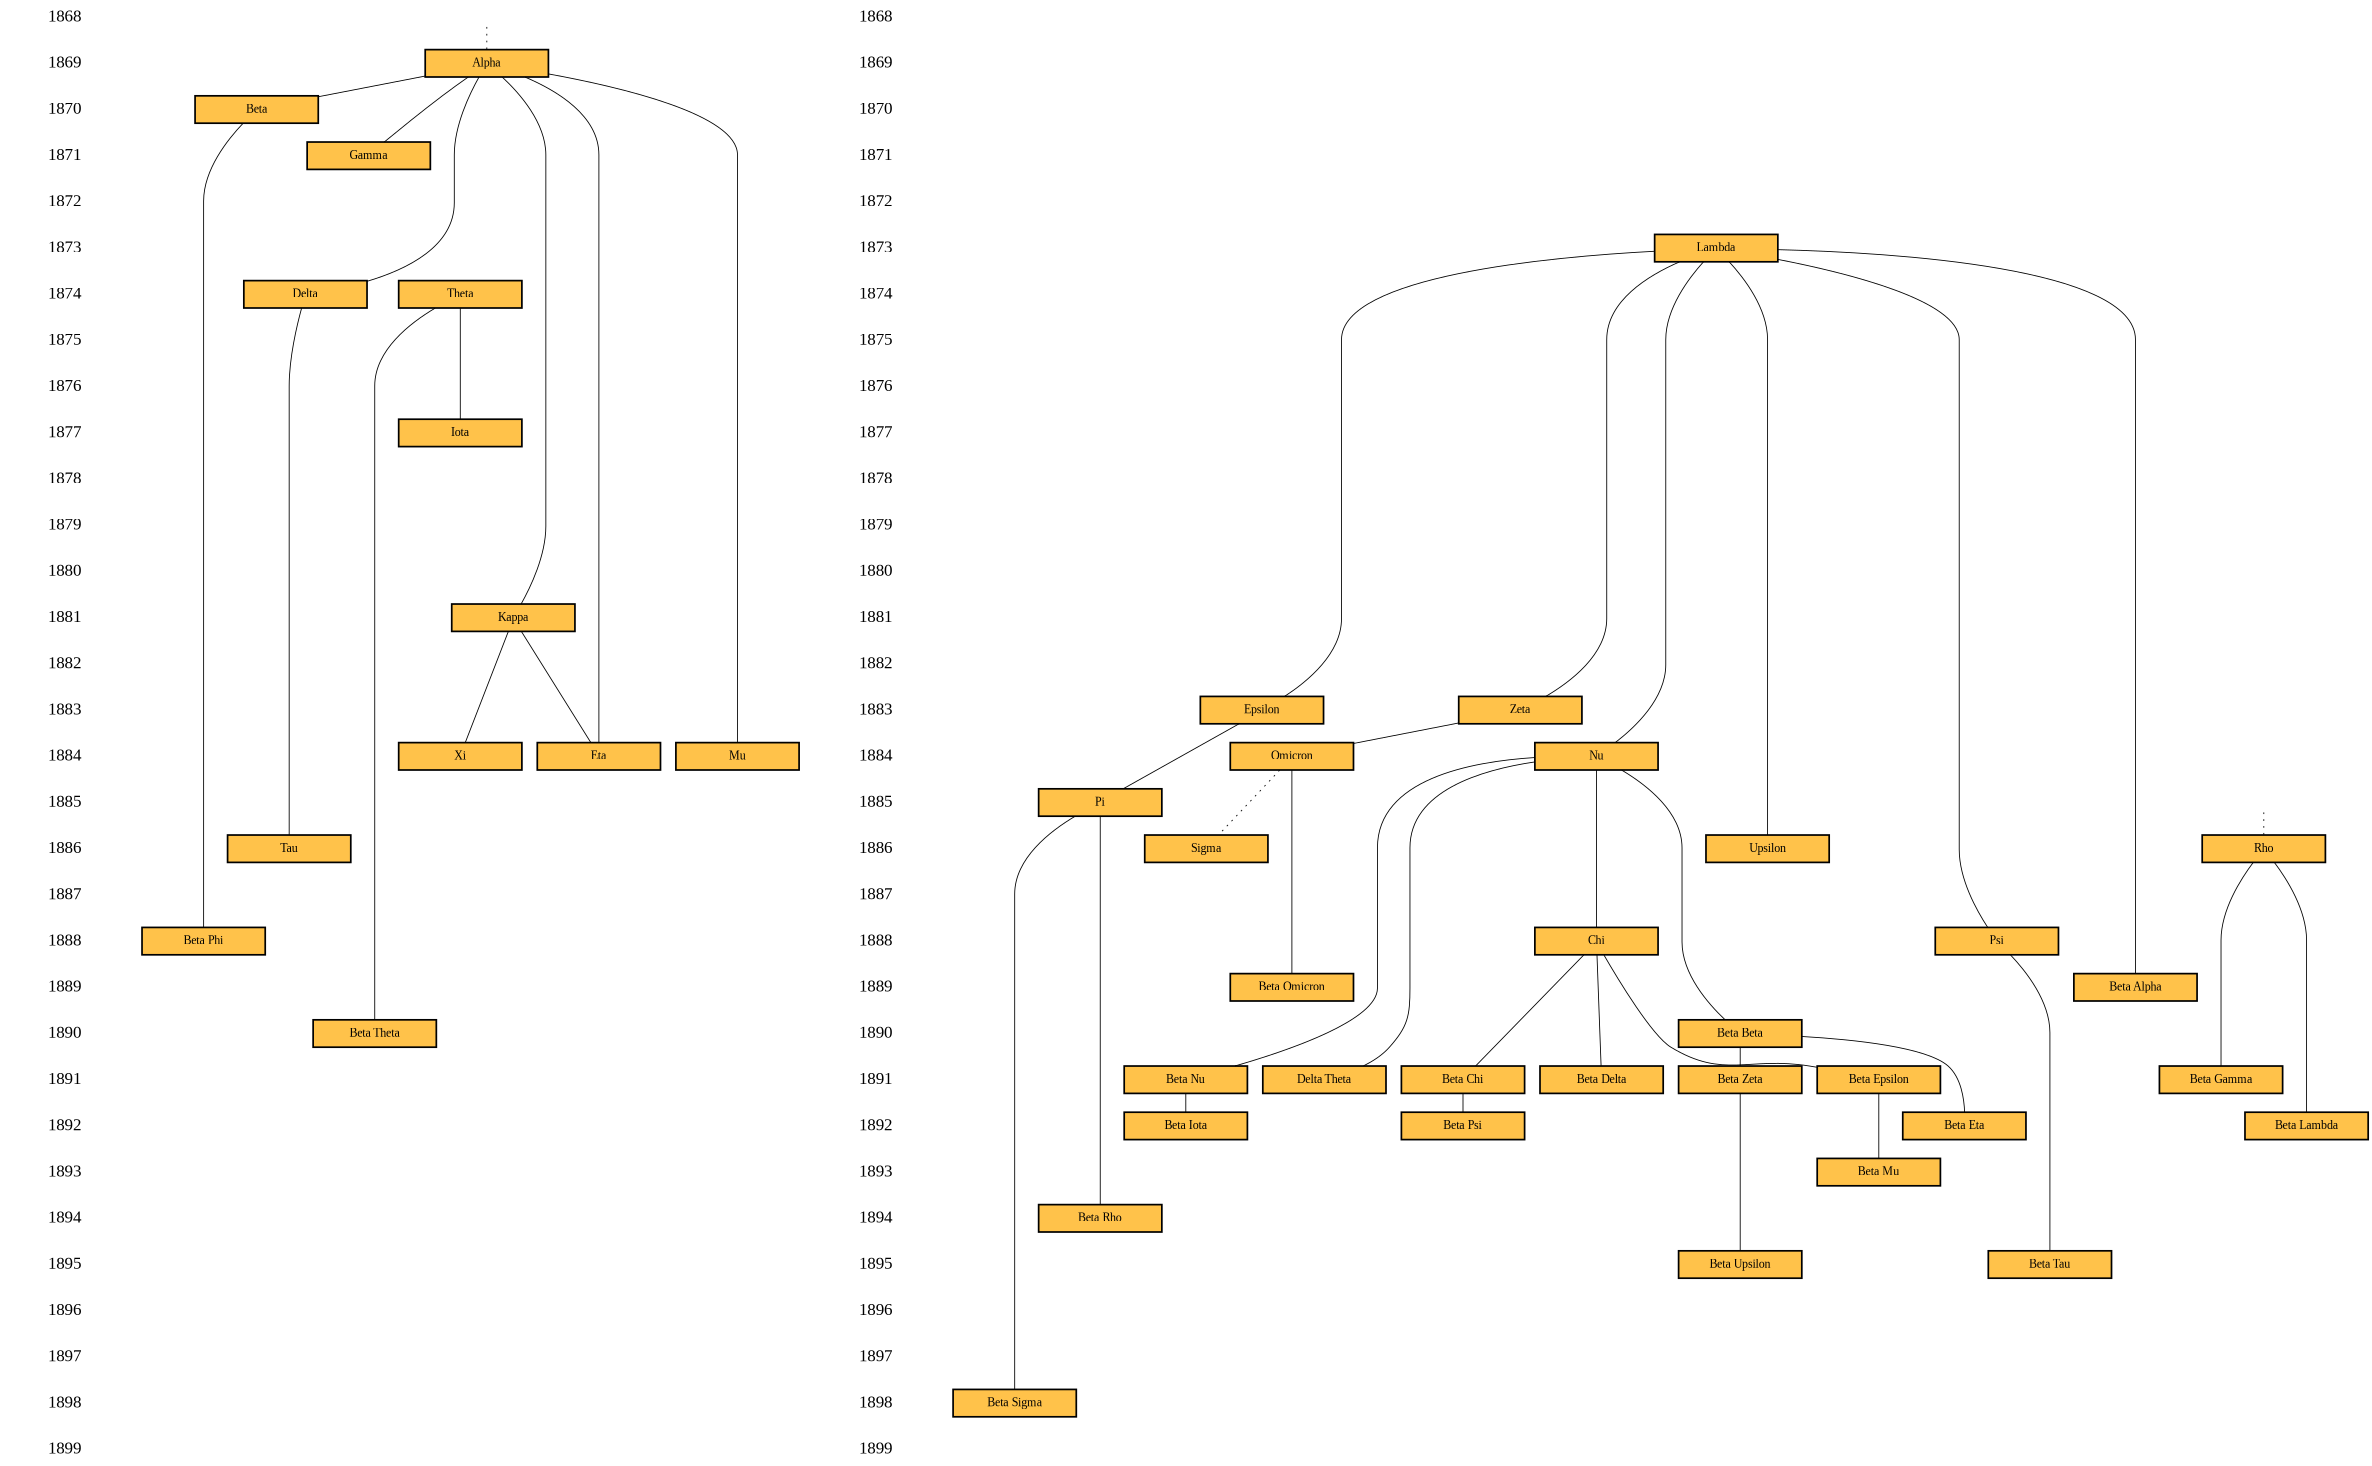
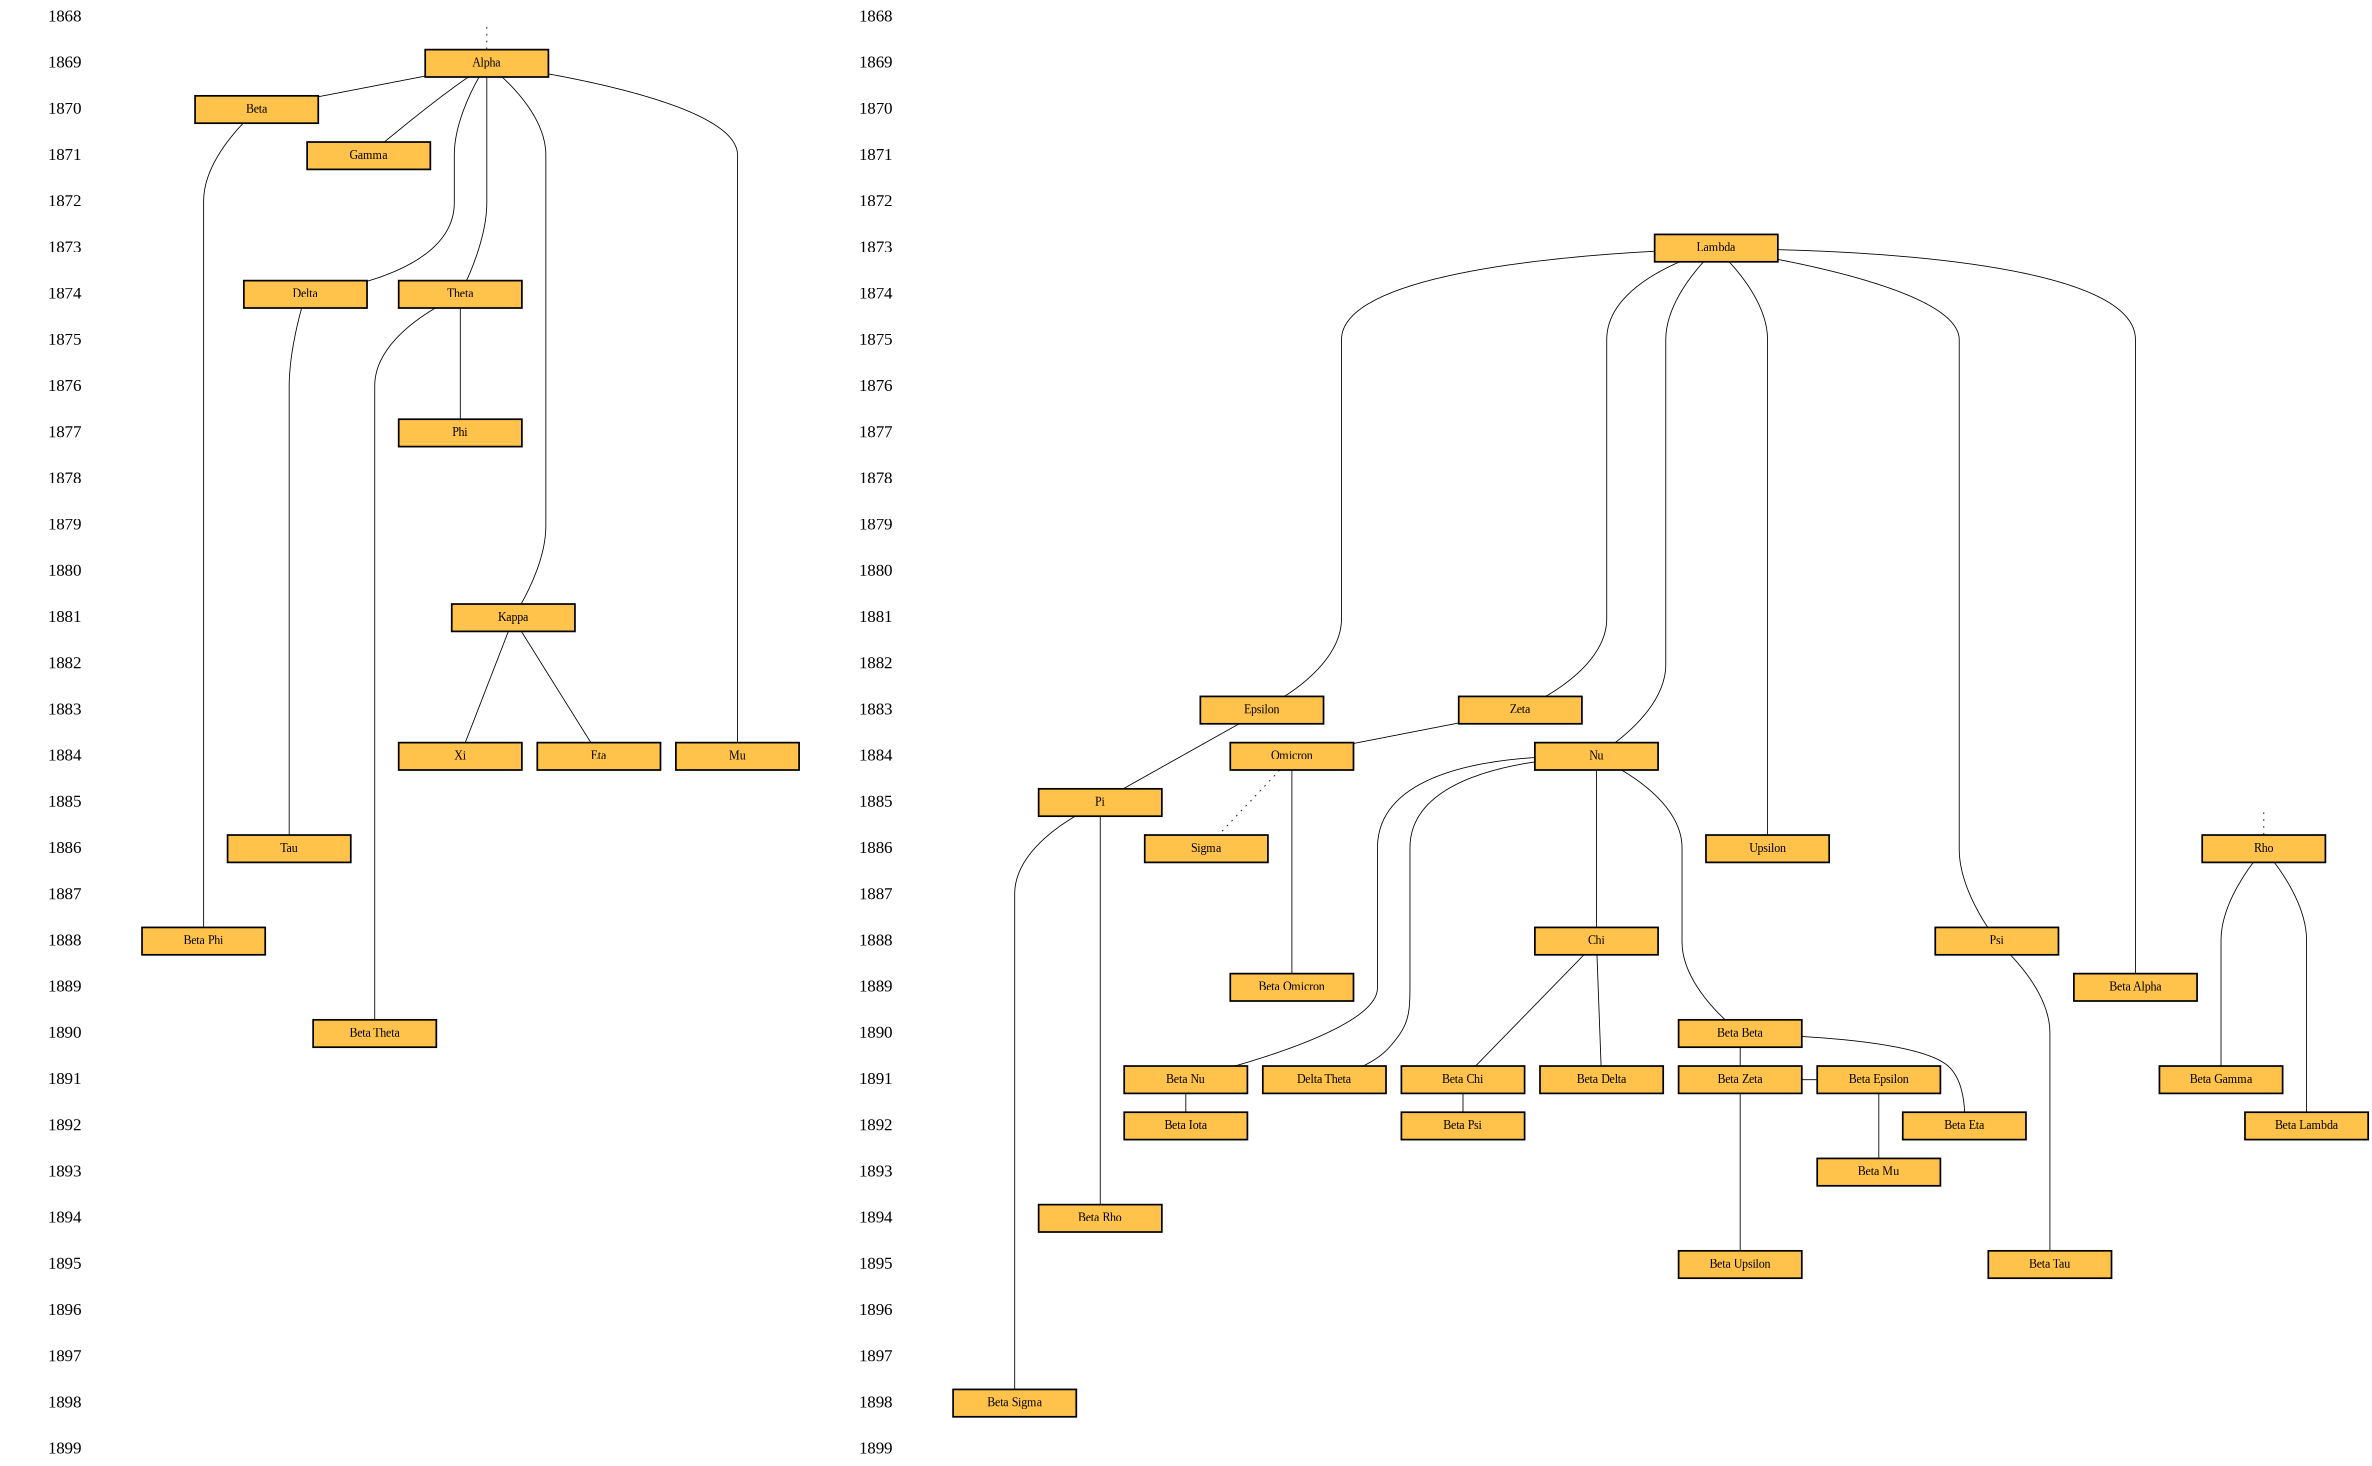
(599, 392) -> (487, 180)
(460, 433) -> (460, 433)
(1687, 1055) -> (1809, 1080)
